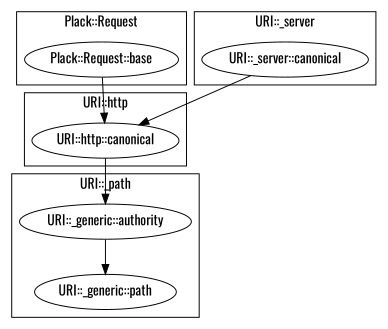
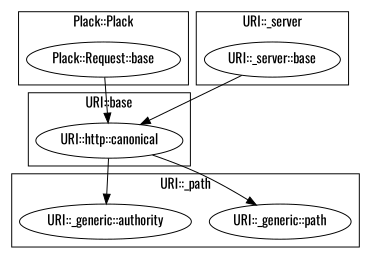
(102, 23) -> (103, 23)
(285, 60) -> (272, 60)
(105, 104) -> (109, 104)
(105, 252) -> (213, 180)
